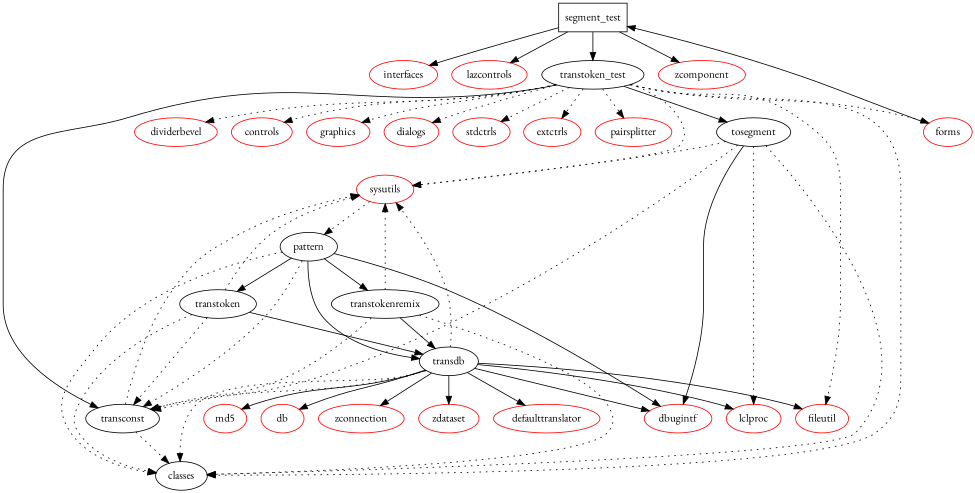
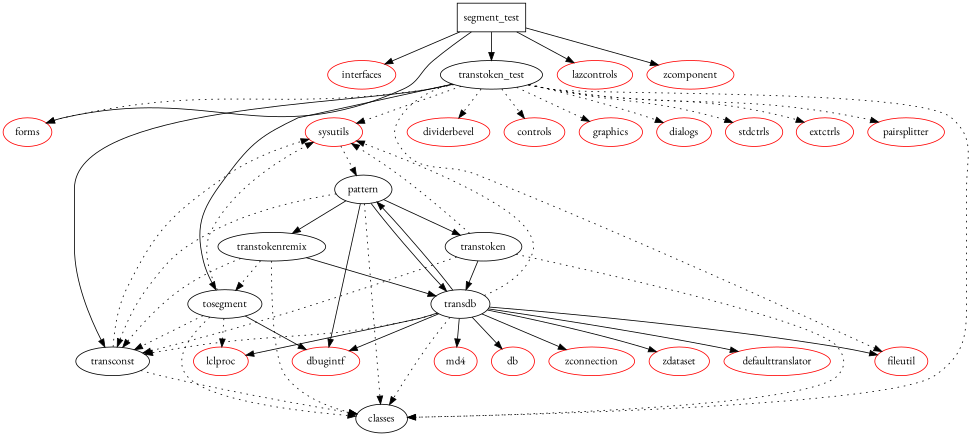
(783, 70) -> (275, 117)
none -> (419, 248)
(385, 251) -> (251, 273)
(225, 419) -> (456, 361)
